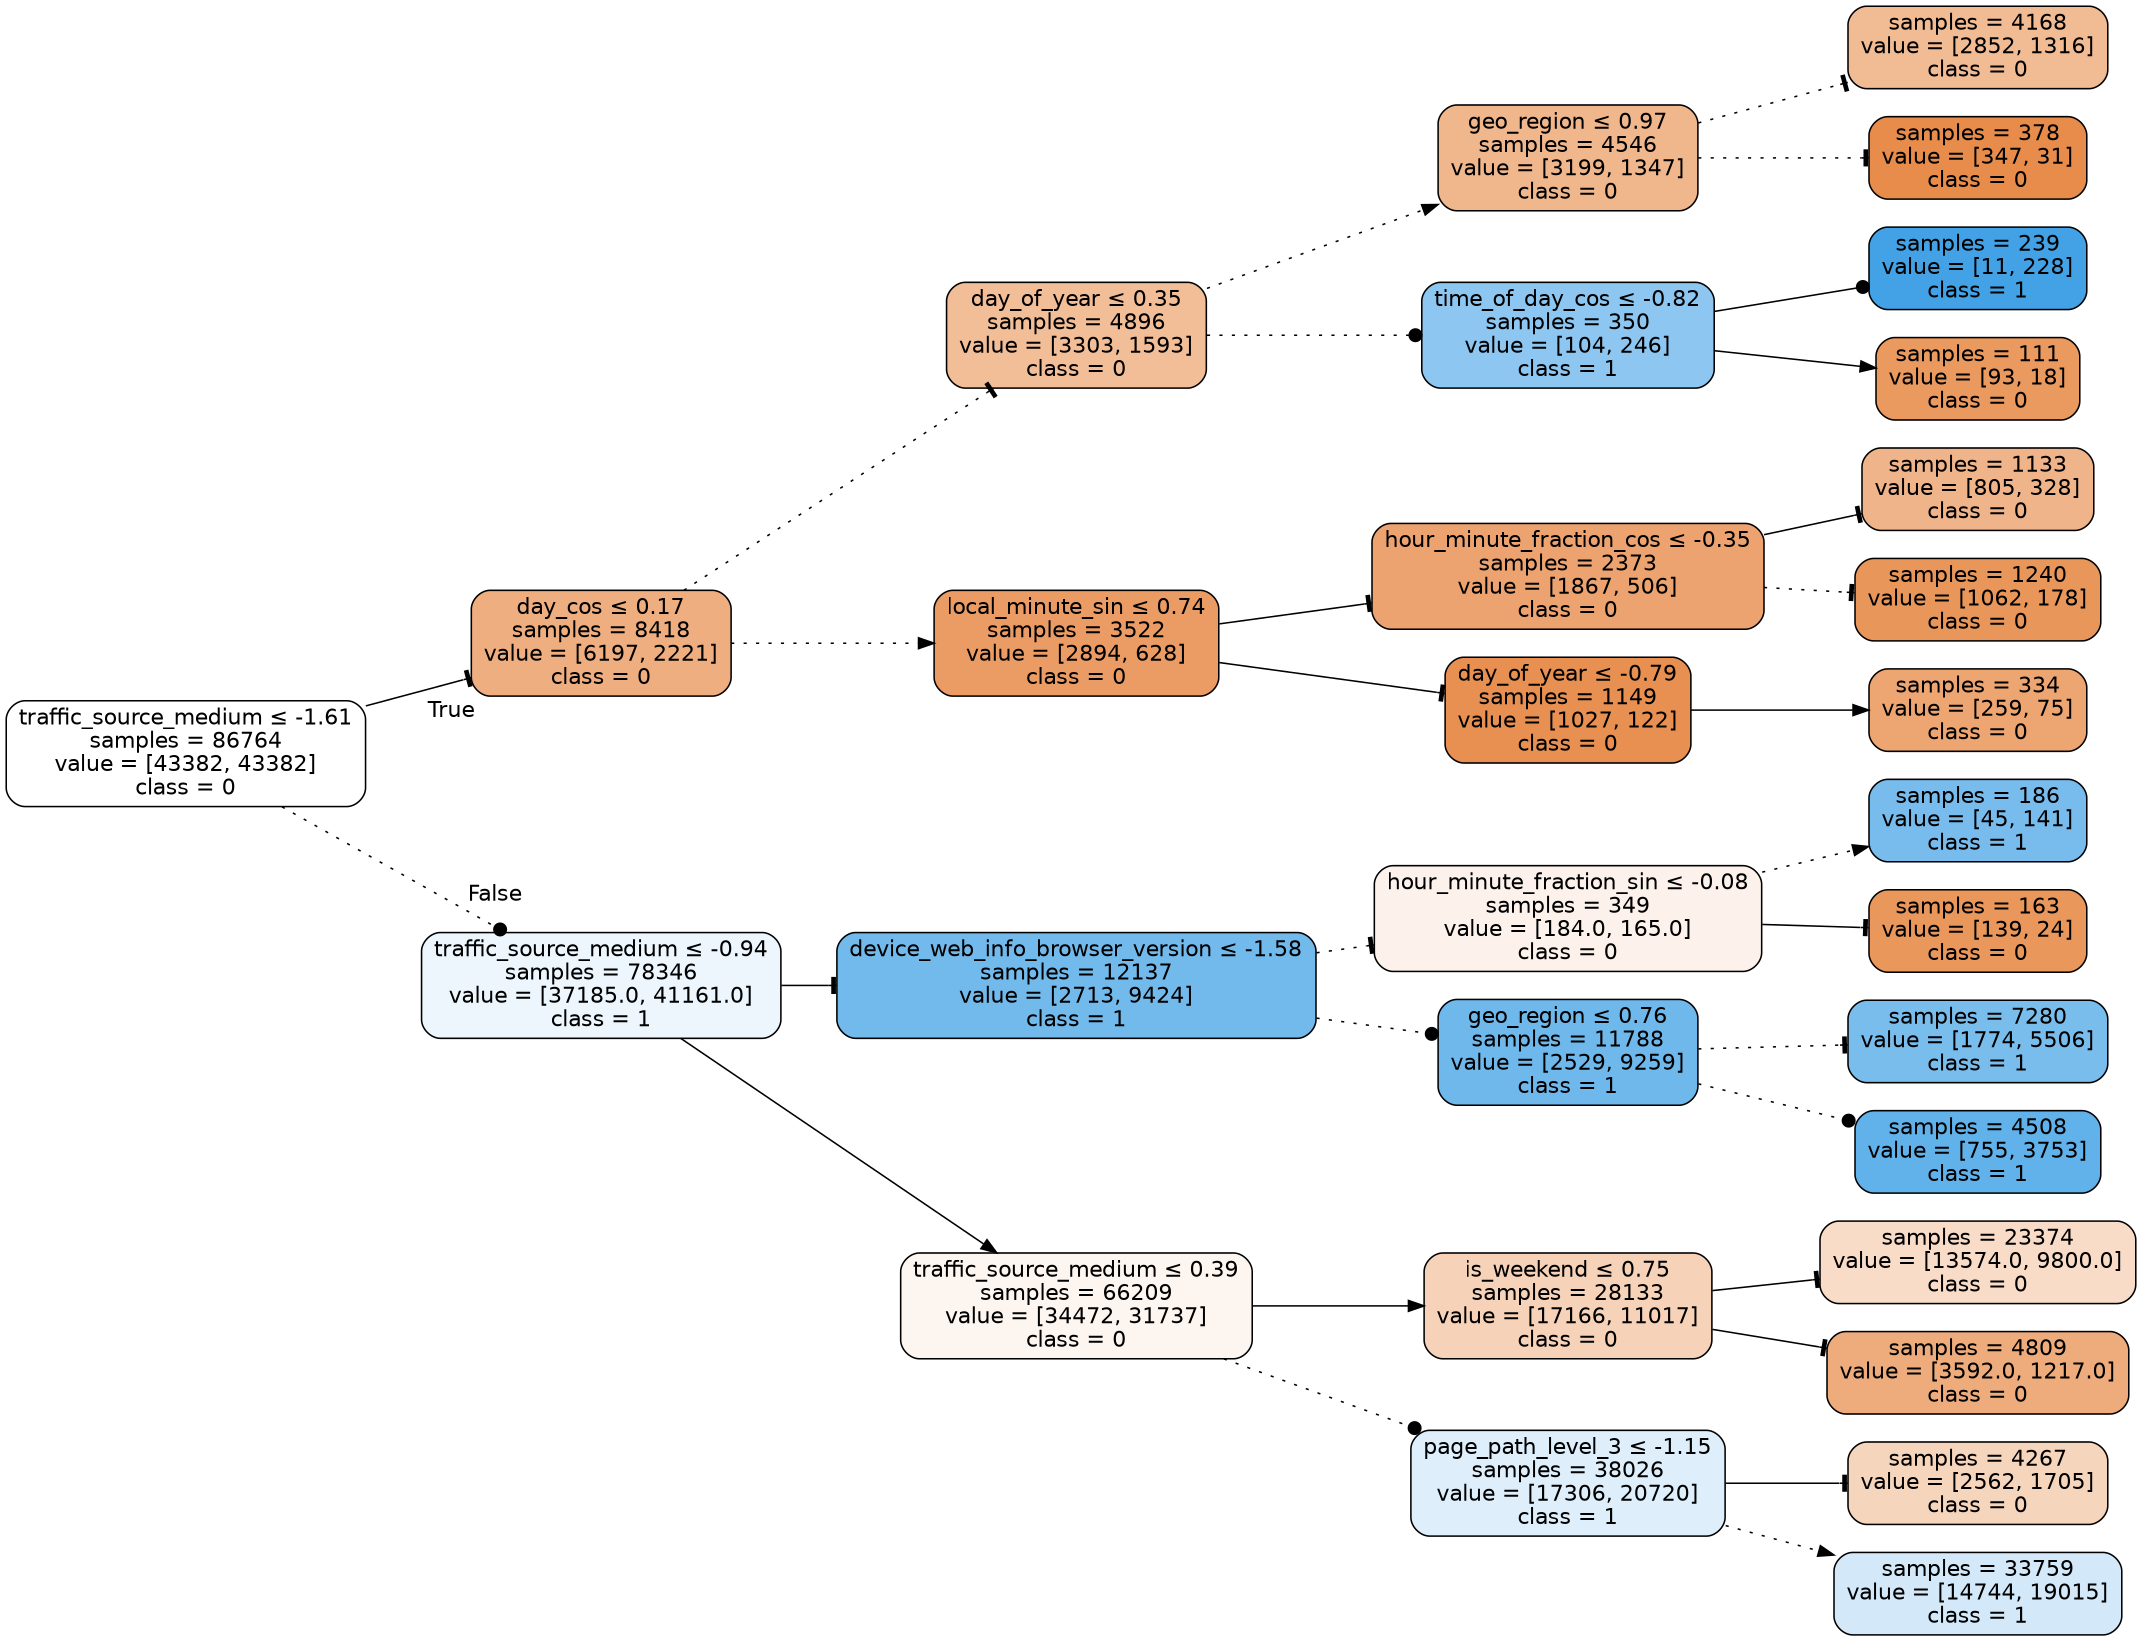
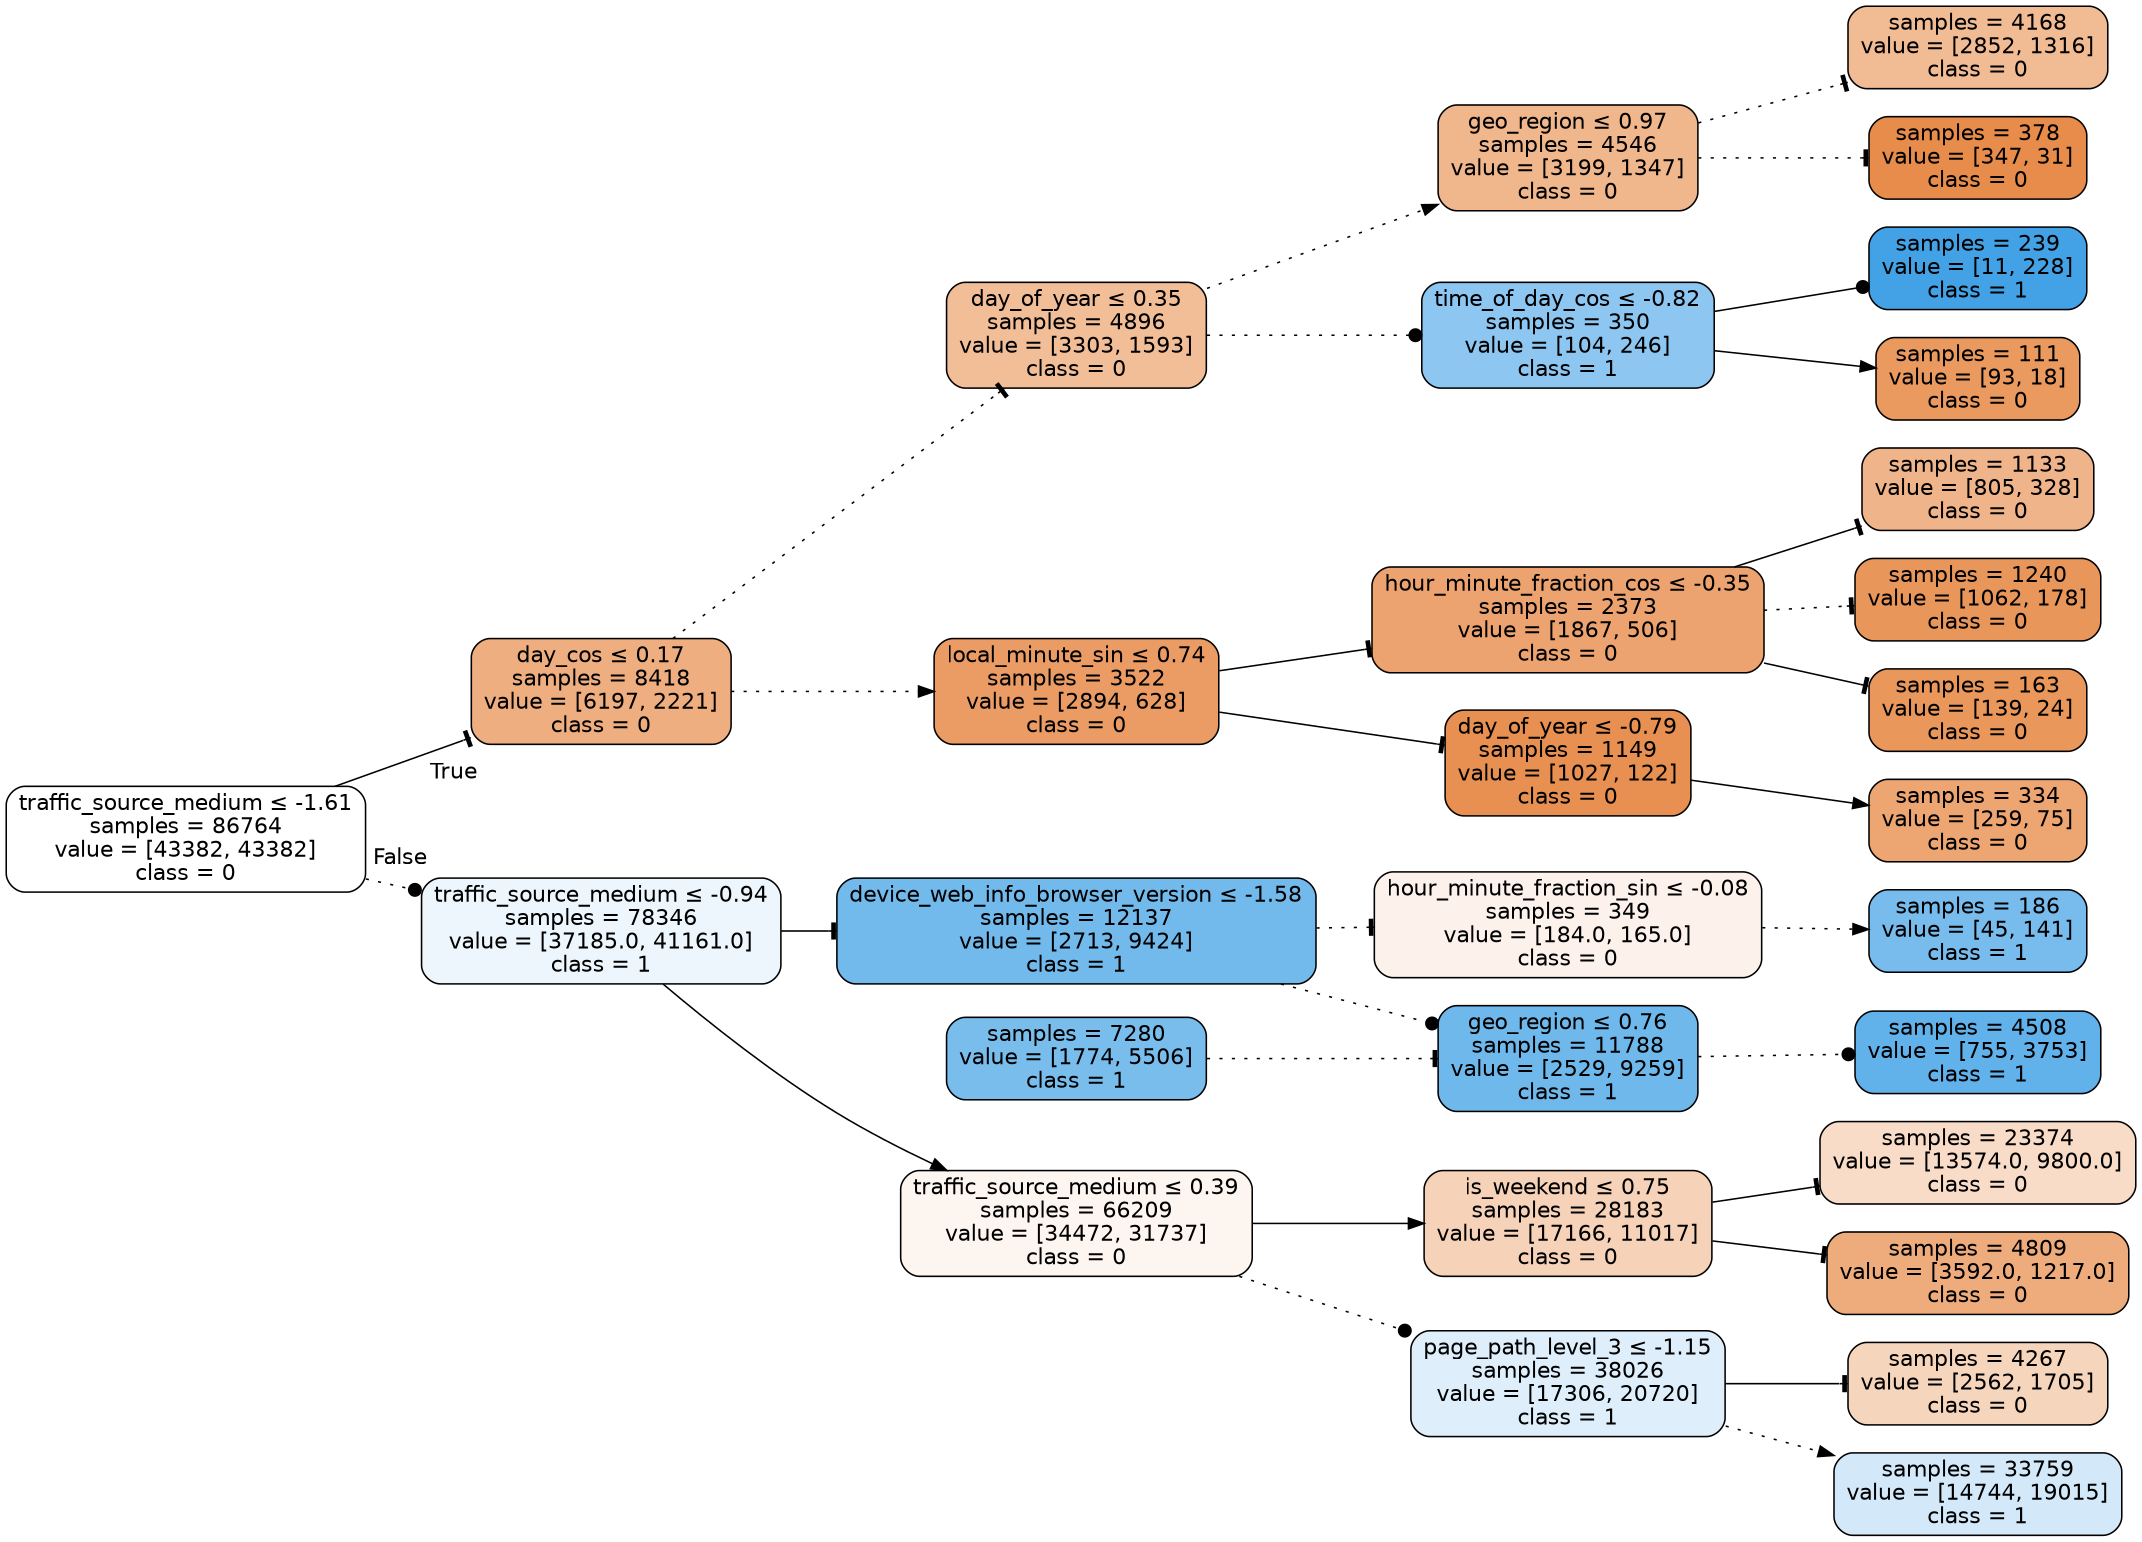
(1811, 926) -> (1812, 674)
(1769, 1047) -> (1318, 1059)
(1568, 1293) -> (1568, 1211)
